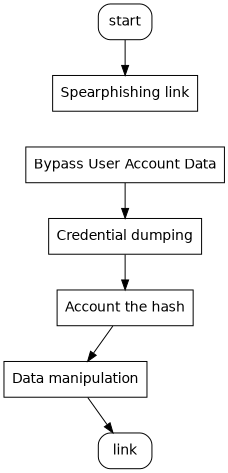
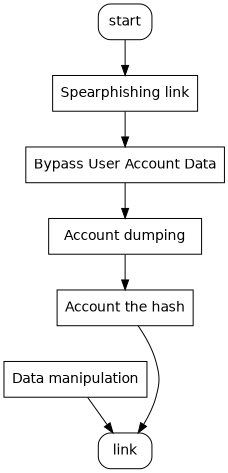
none -> (125, 124)
(125, 236) -> (125, 236)
(103, 340) -> (159, 374)
